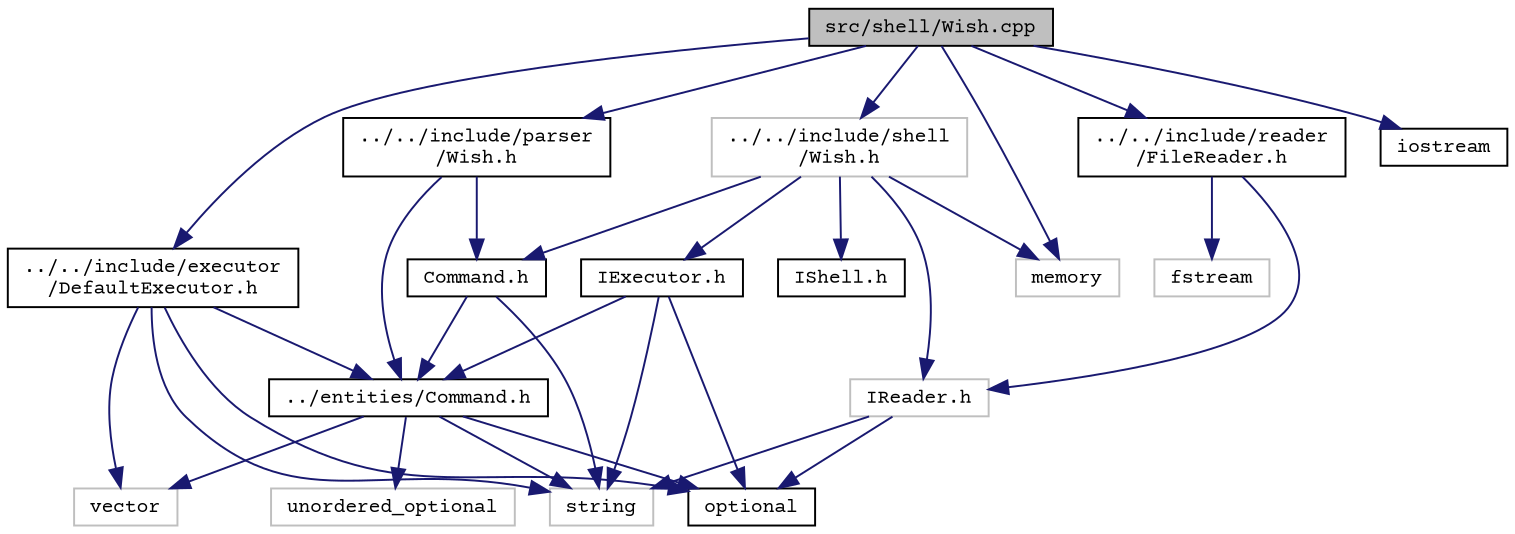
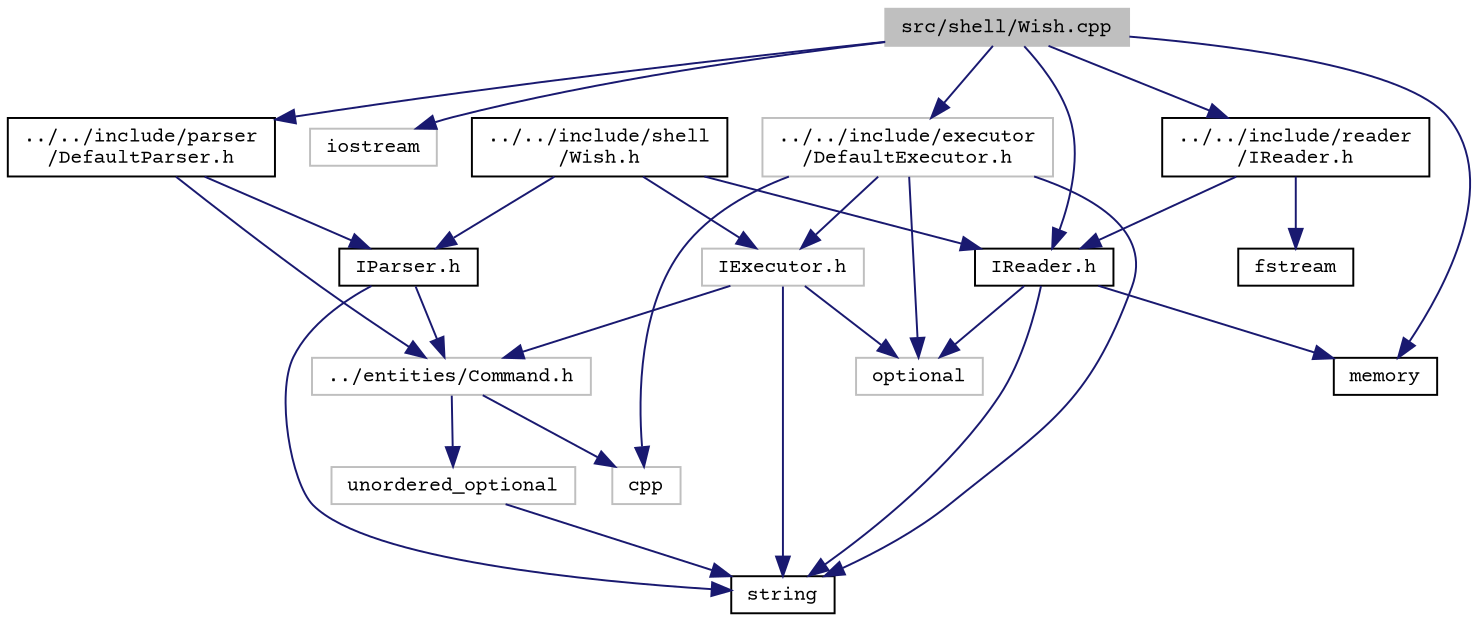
(931, 27) -> (1007, 27)
(896, 74) -> (1073, 132)
(477, 147) -> (141, 147)
(839, 147) -> (600, 147)
(1212, 147) -> (1296, 147)
(1444, 147) -> (373, 147)
(955, 213) -> (1206, 319)
(153, 278) -> (908, 147)
(477, 278) -> (409, 267)
(662, 278) -> (783, 267)
(841, 278) -> none
(1068, 278) -> (1385, 376)
(1212, 278) -> (1296, 267)
(283, 339) -> (852, 201)
(409, 398) -> (451, 376)
(919, 398) -> (1044, 267)
(496, 448) -> (609, 537)
(571, 450) -> none
(126, 507) -> (646, 486)
(602, 507) -> (783, 595)
(752, 507) -> (919, 376)
